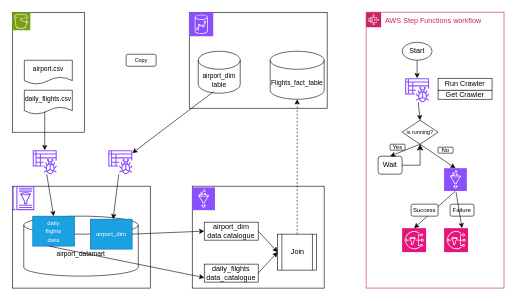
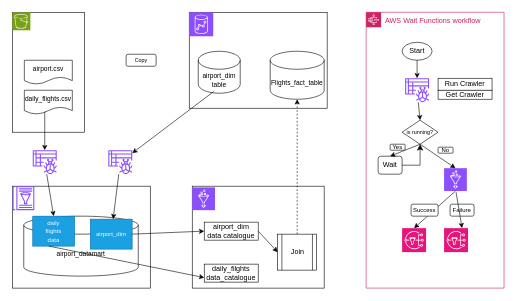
(435, 21) -> (434, 21)
(263, 269) -> none
